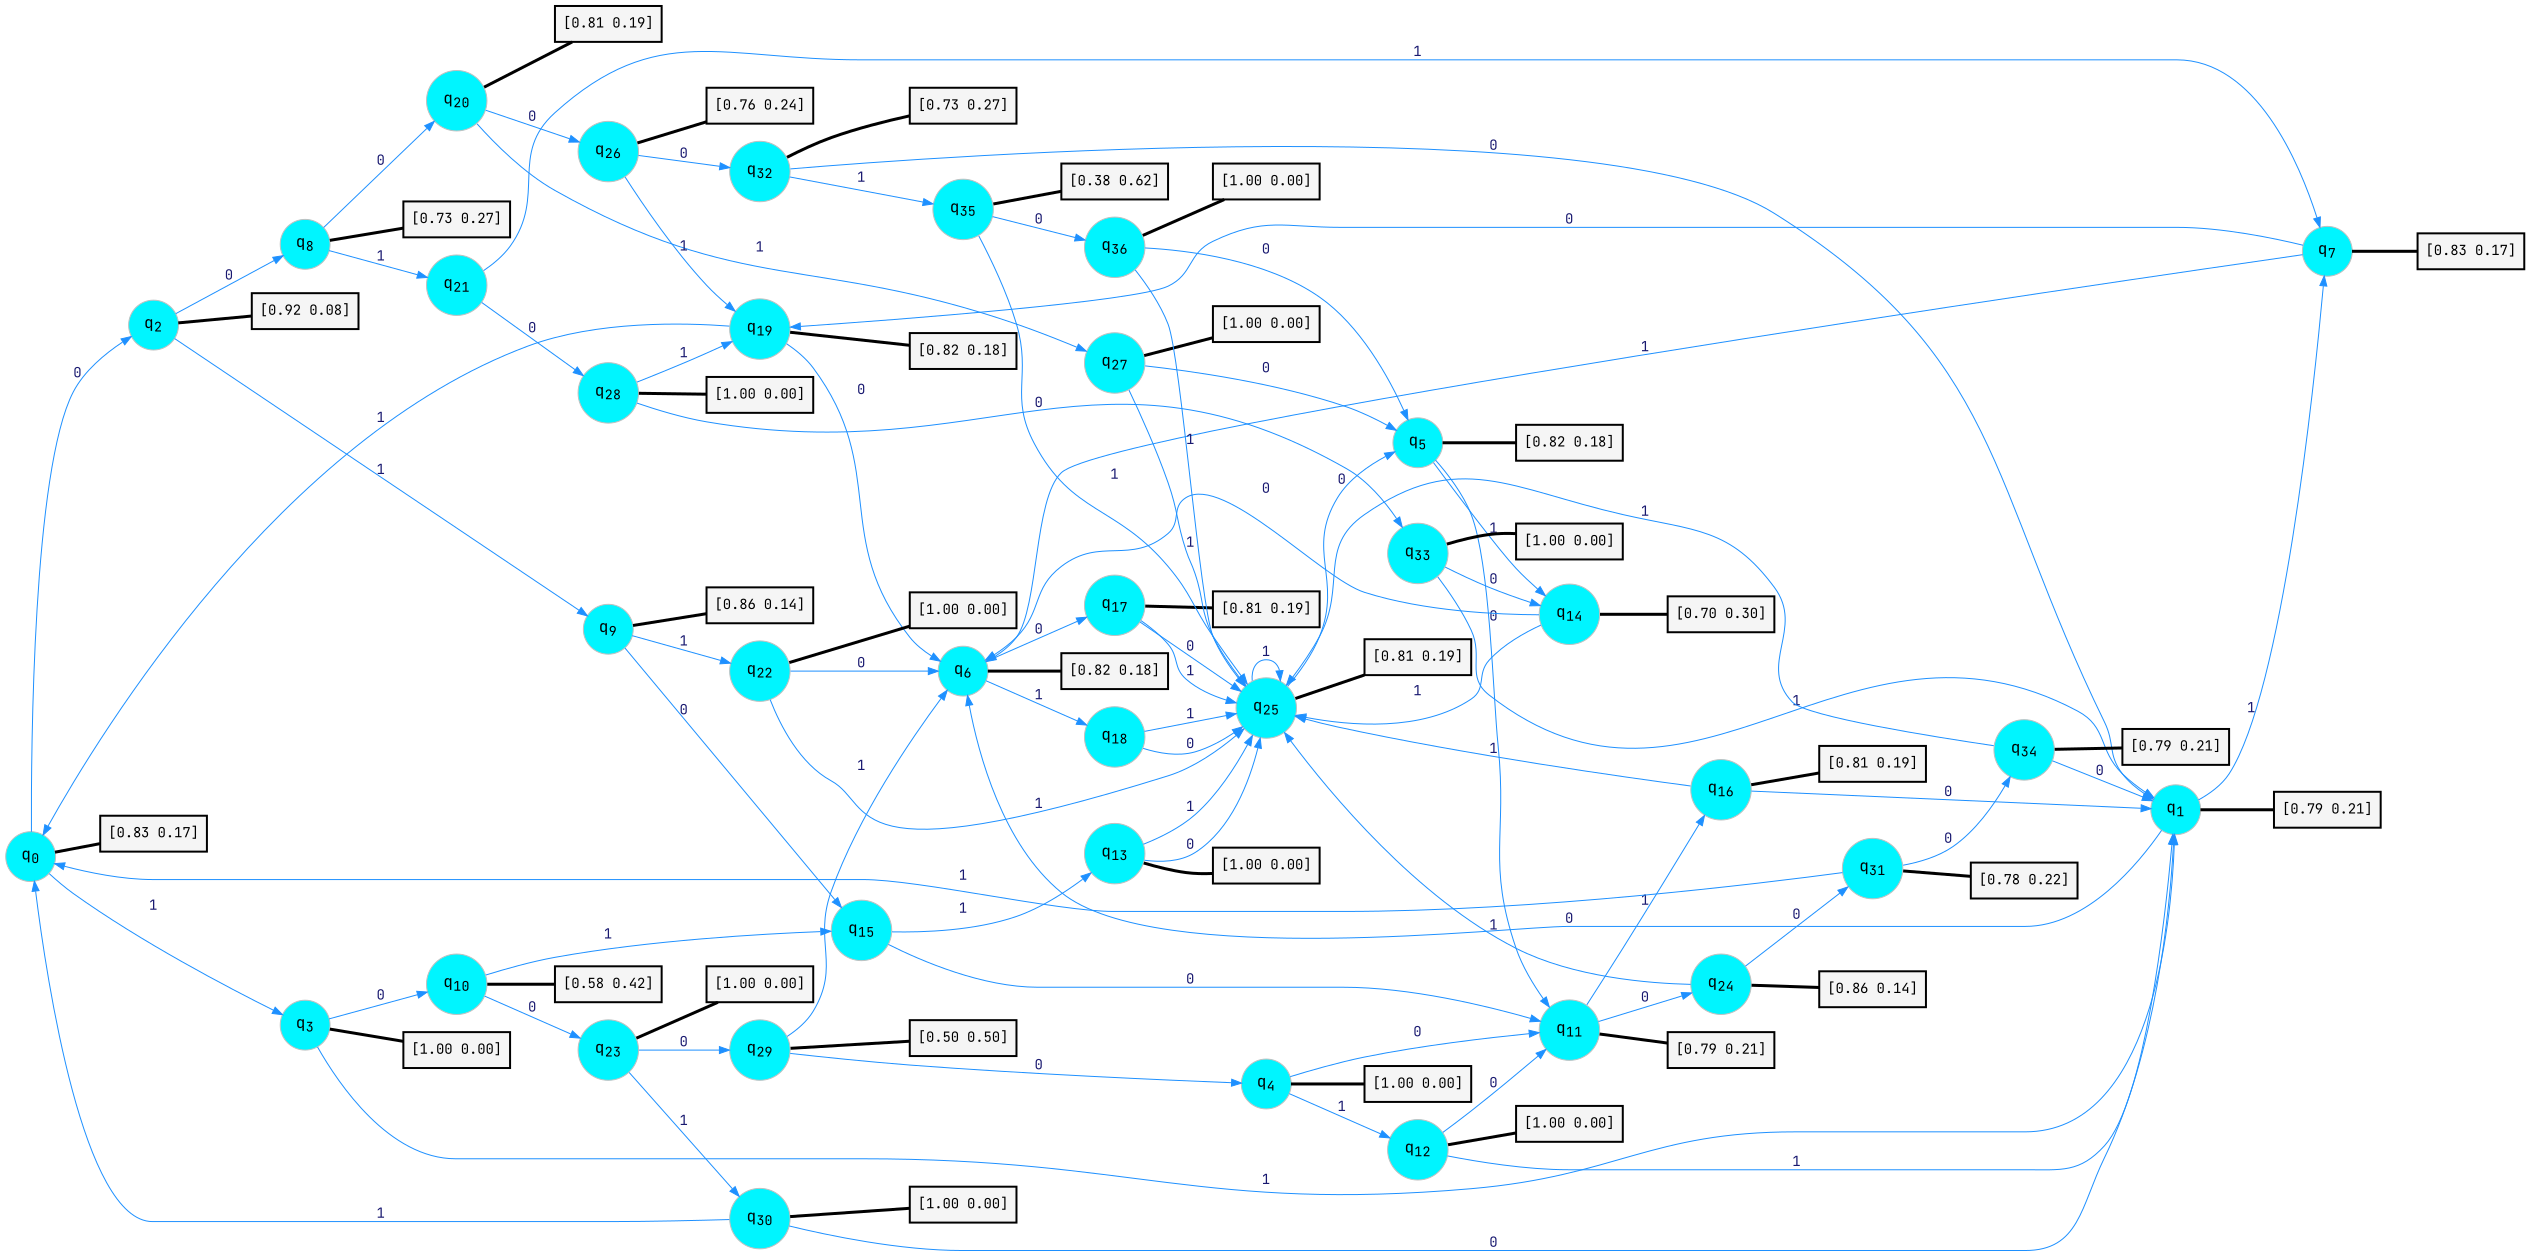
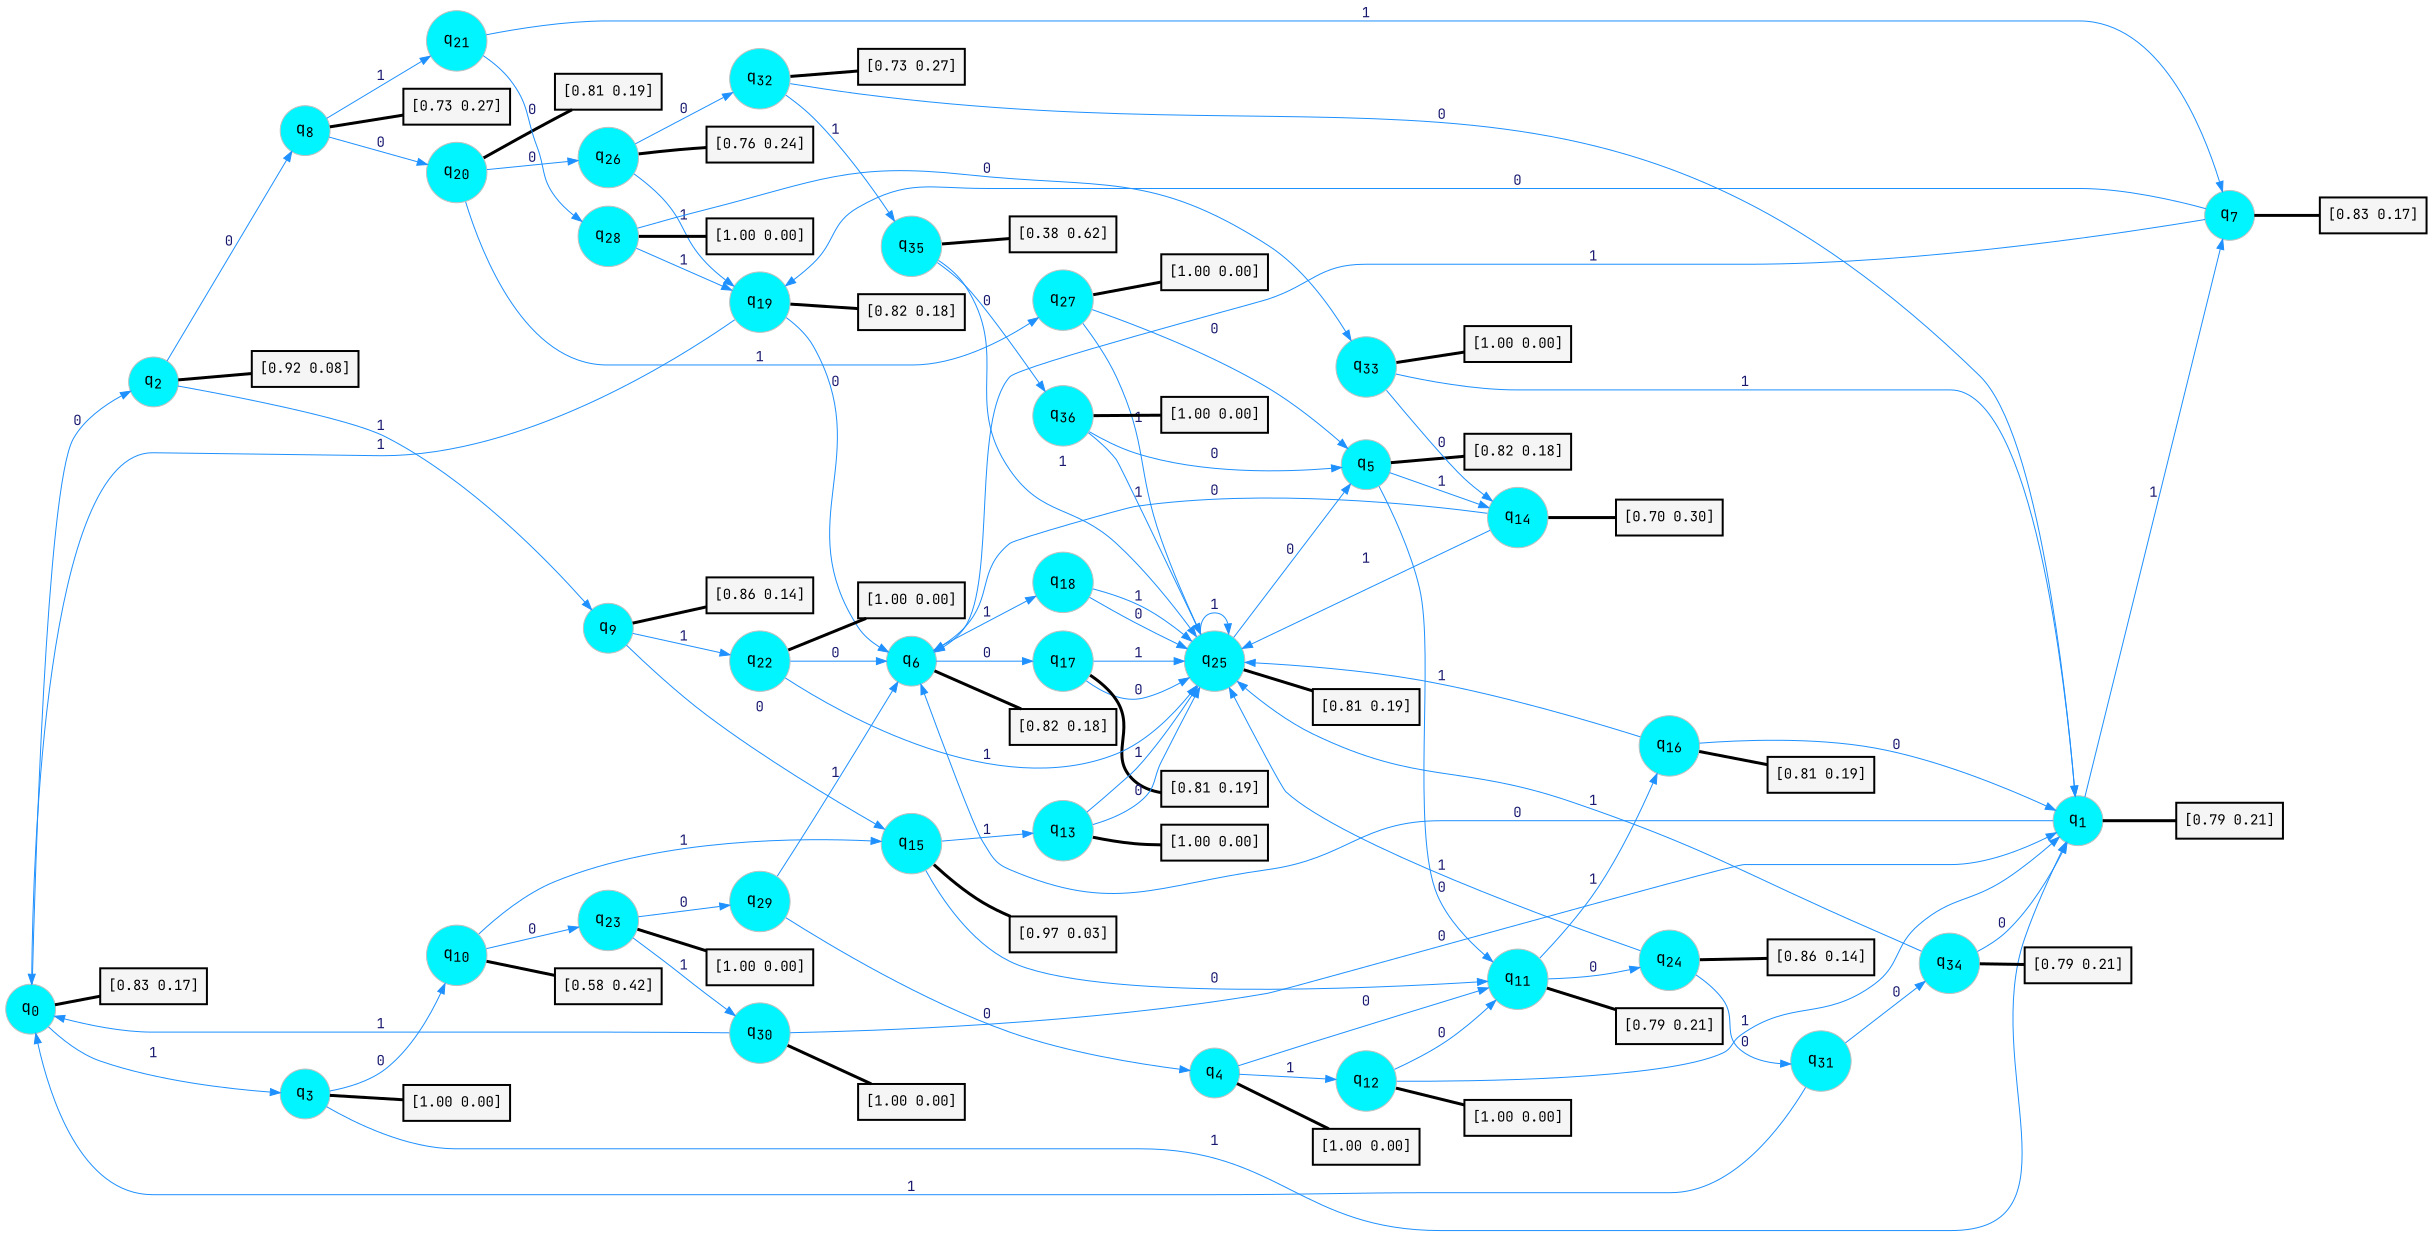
(2024, 881) -> none
none -> (1063, 934)
(963, 1038) -> none
